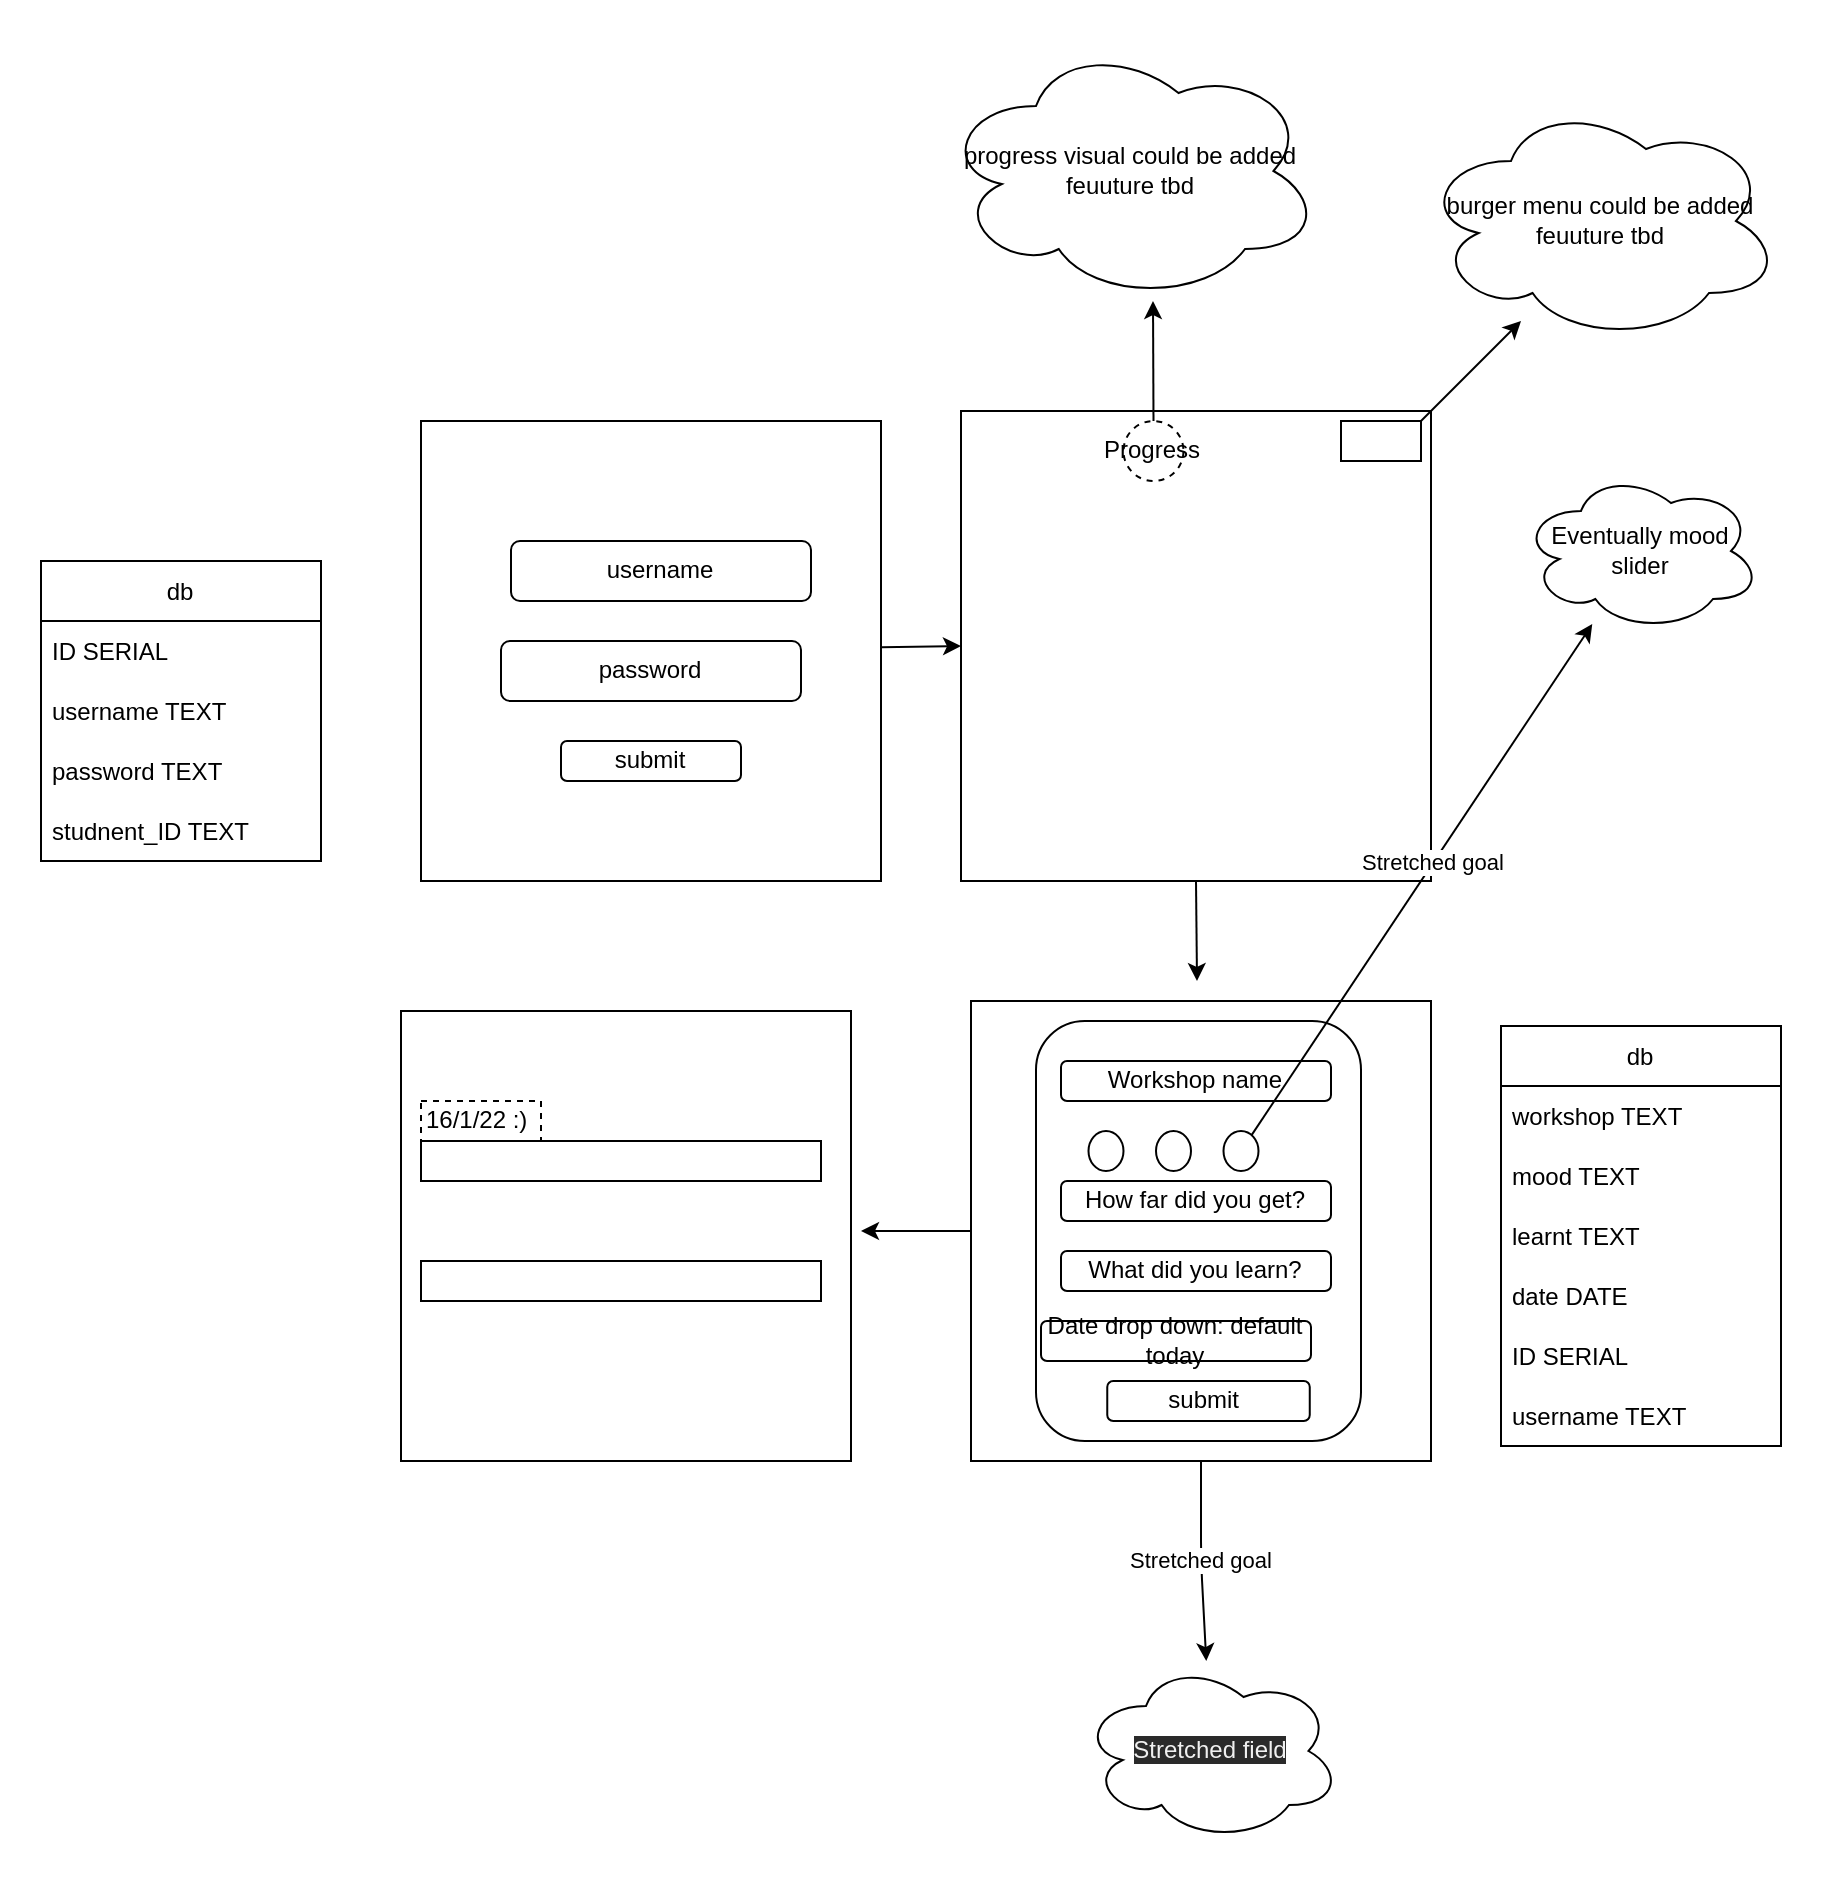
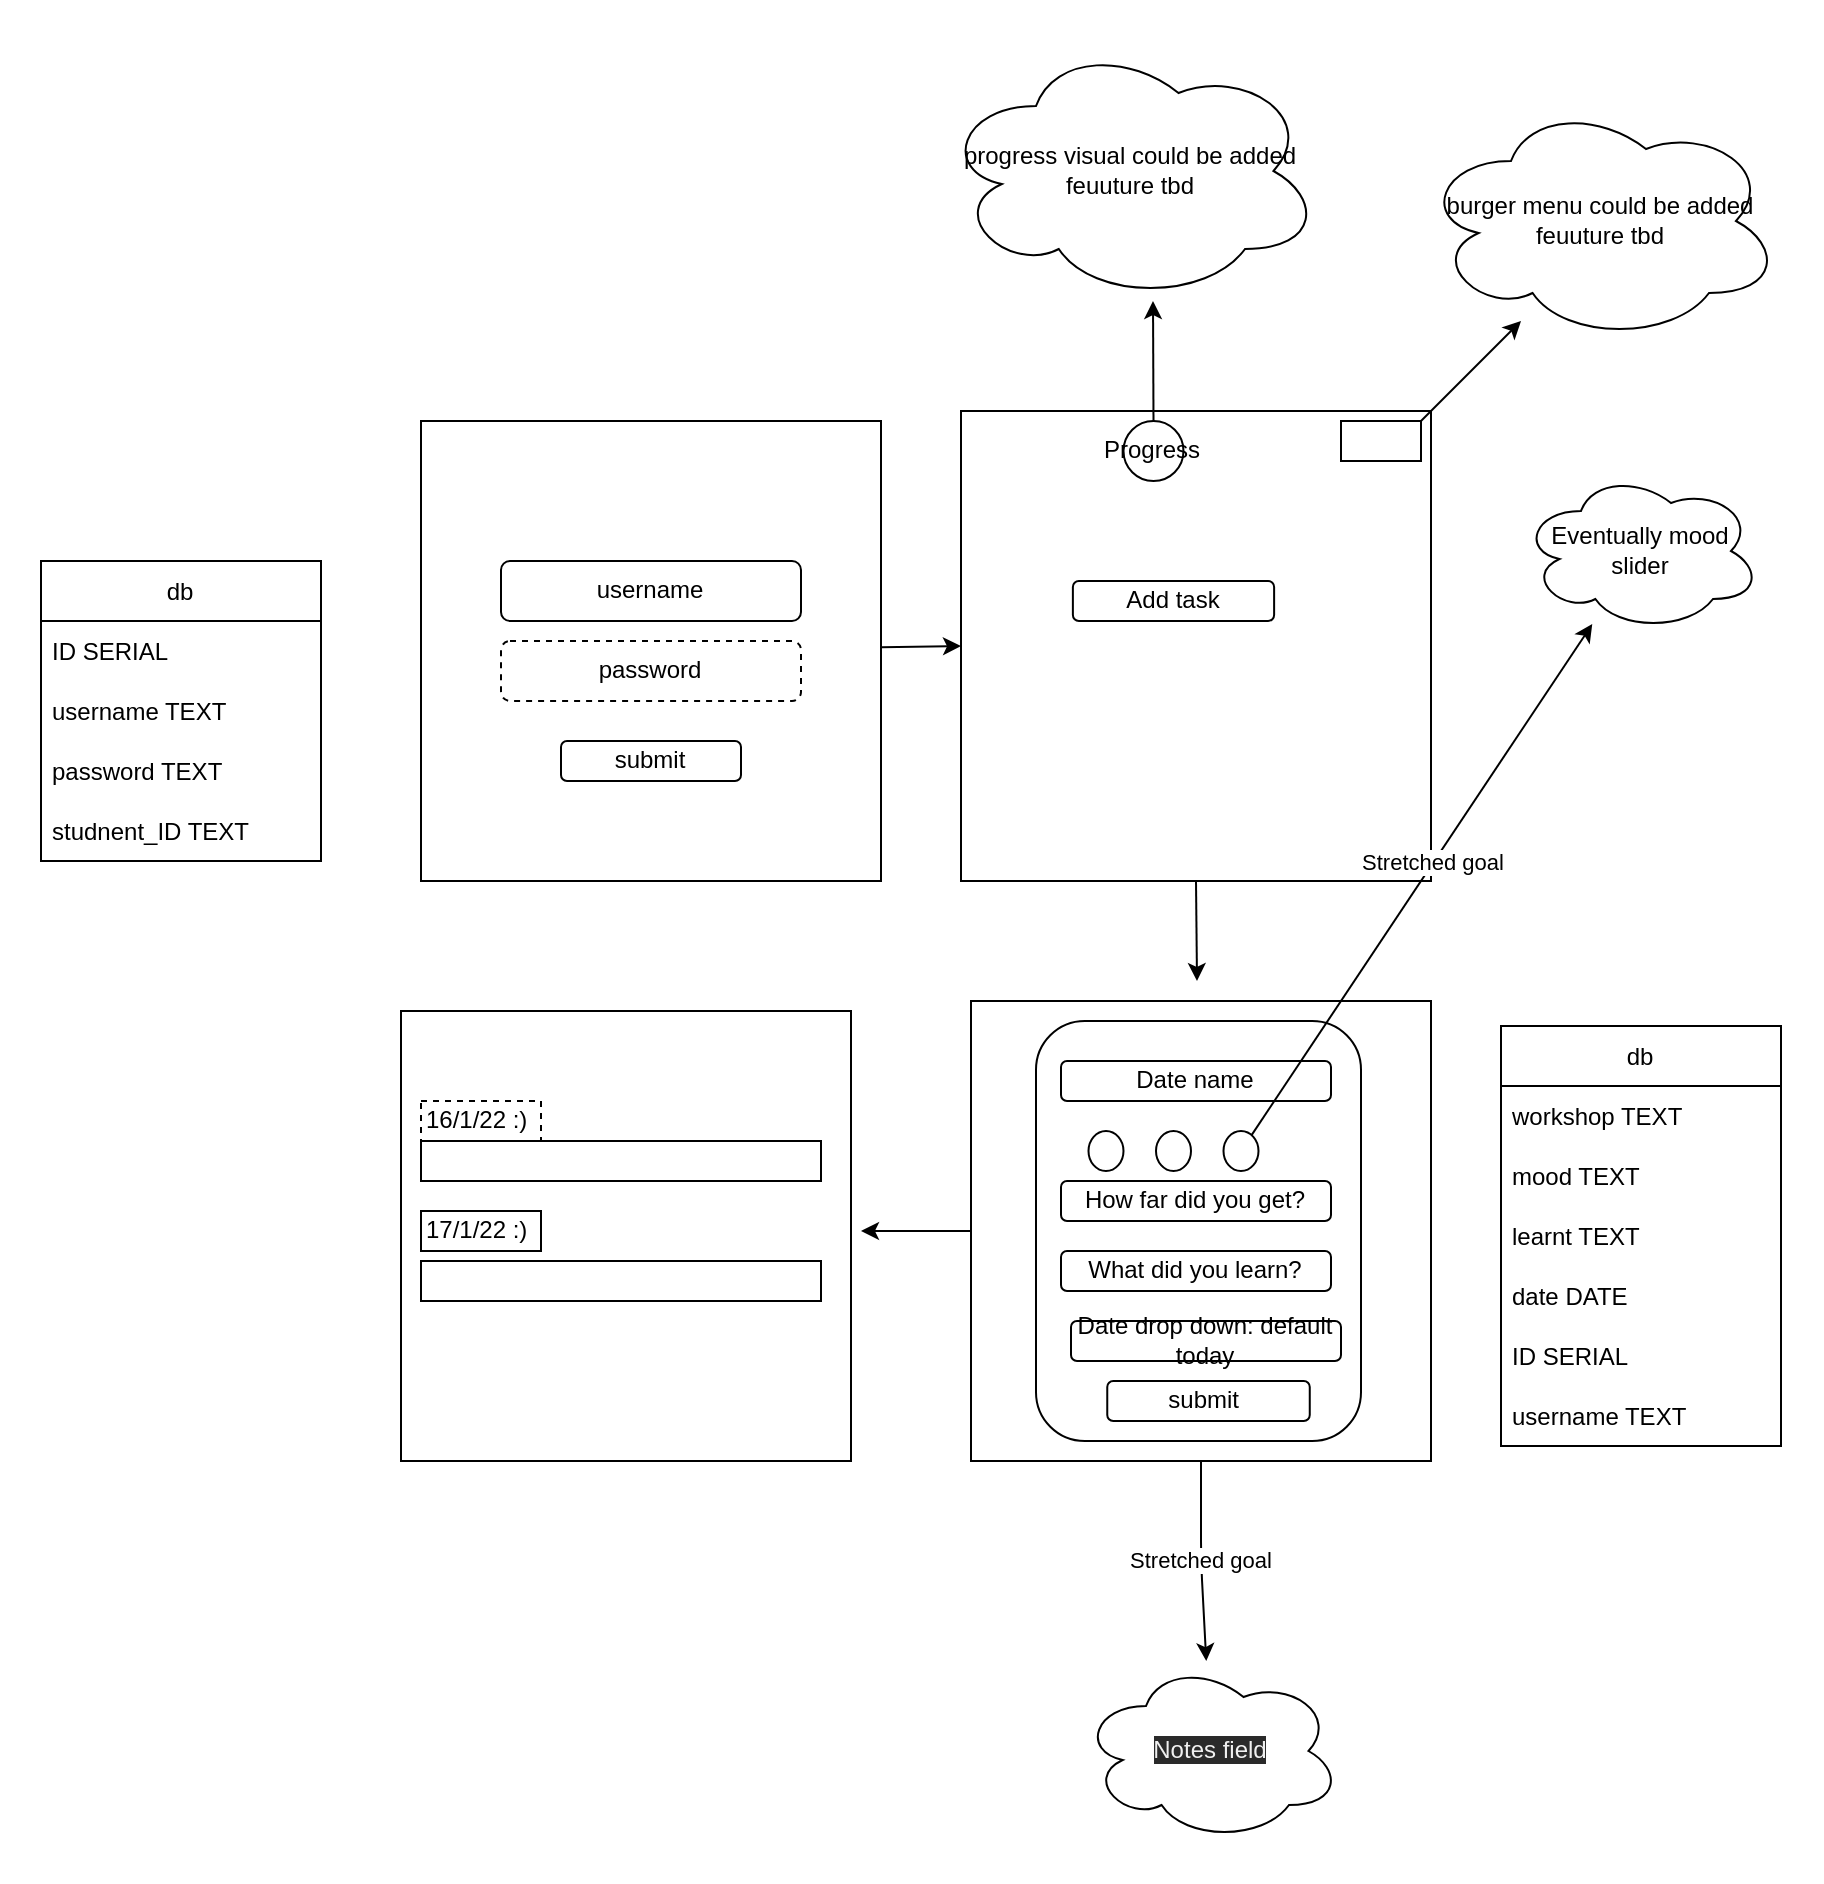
(1154, 451) -> (1154, 451)
(661, 571) -> (651, 591)
none -> (1174, 601)
(651, 671) -> (651, 671)
(1196, 1081) -> (1196, 1081)
none -> (481, 1231)
(1176, 1341) -> (1206, 1341)
(1211, 1751) -> (1211, 1751)
